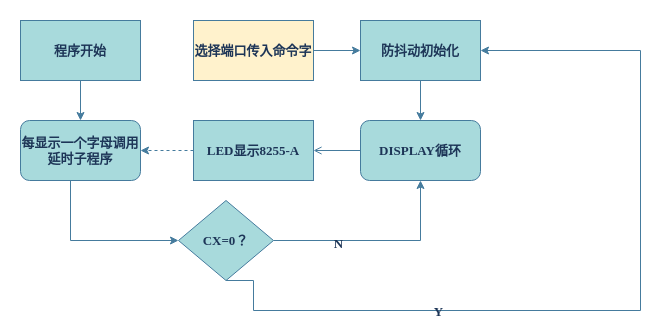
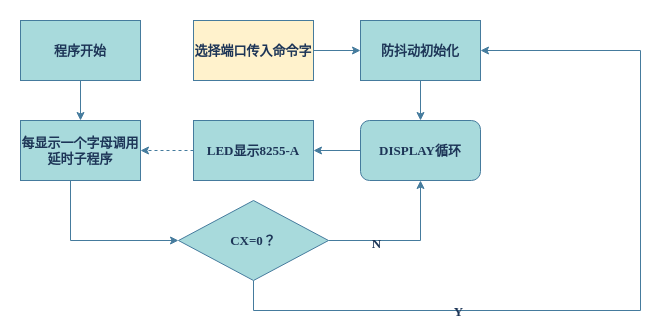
(81, 151) -> (81, 151)
(319, 151) -> (321, 151)
(226, 241) -> (254, 241)
